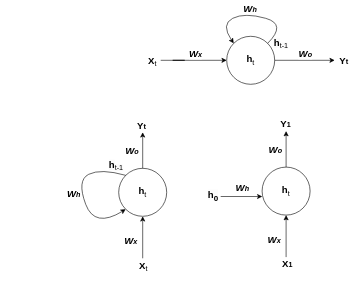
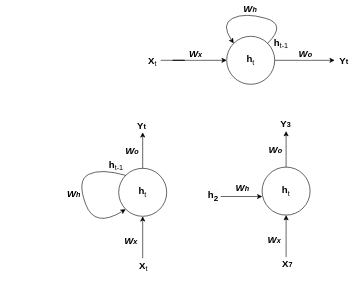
(286, 123) -> (286, 123)
(212, 194) -> (212, 194)
(287, 264) -> (287, 264)
